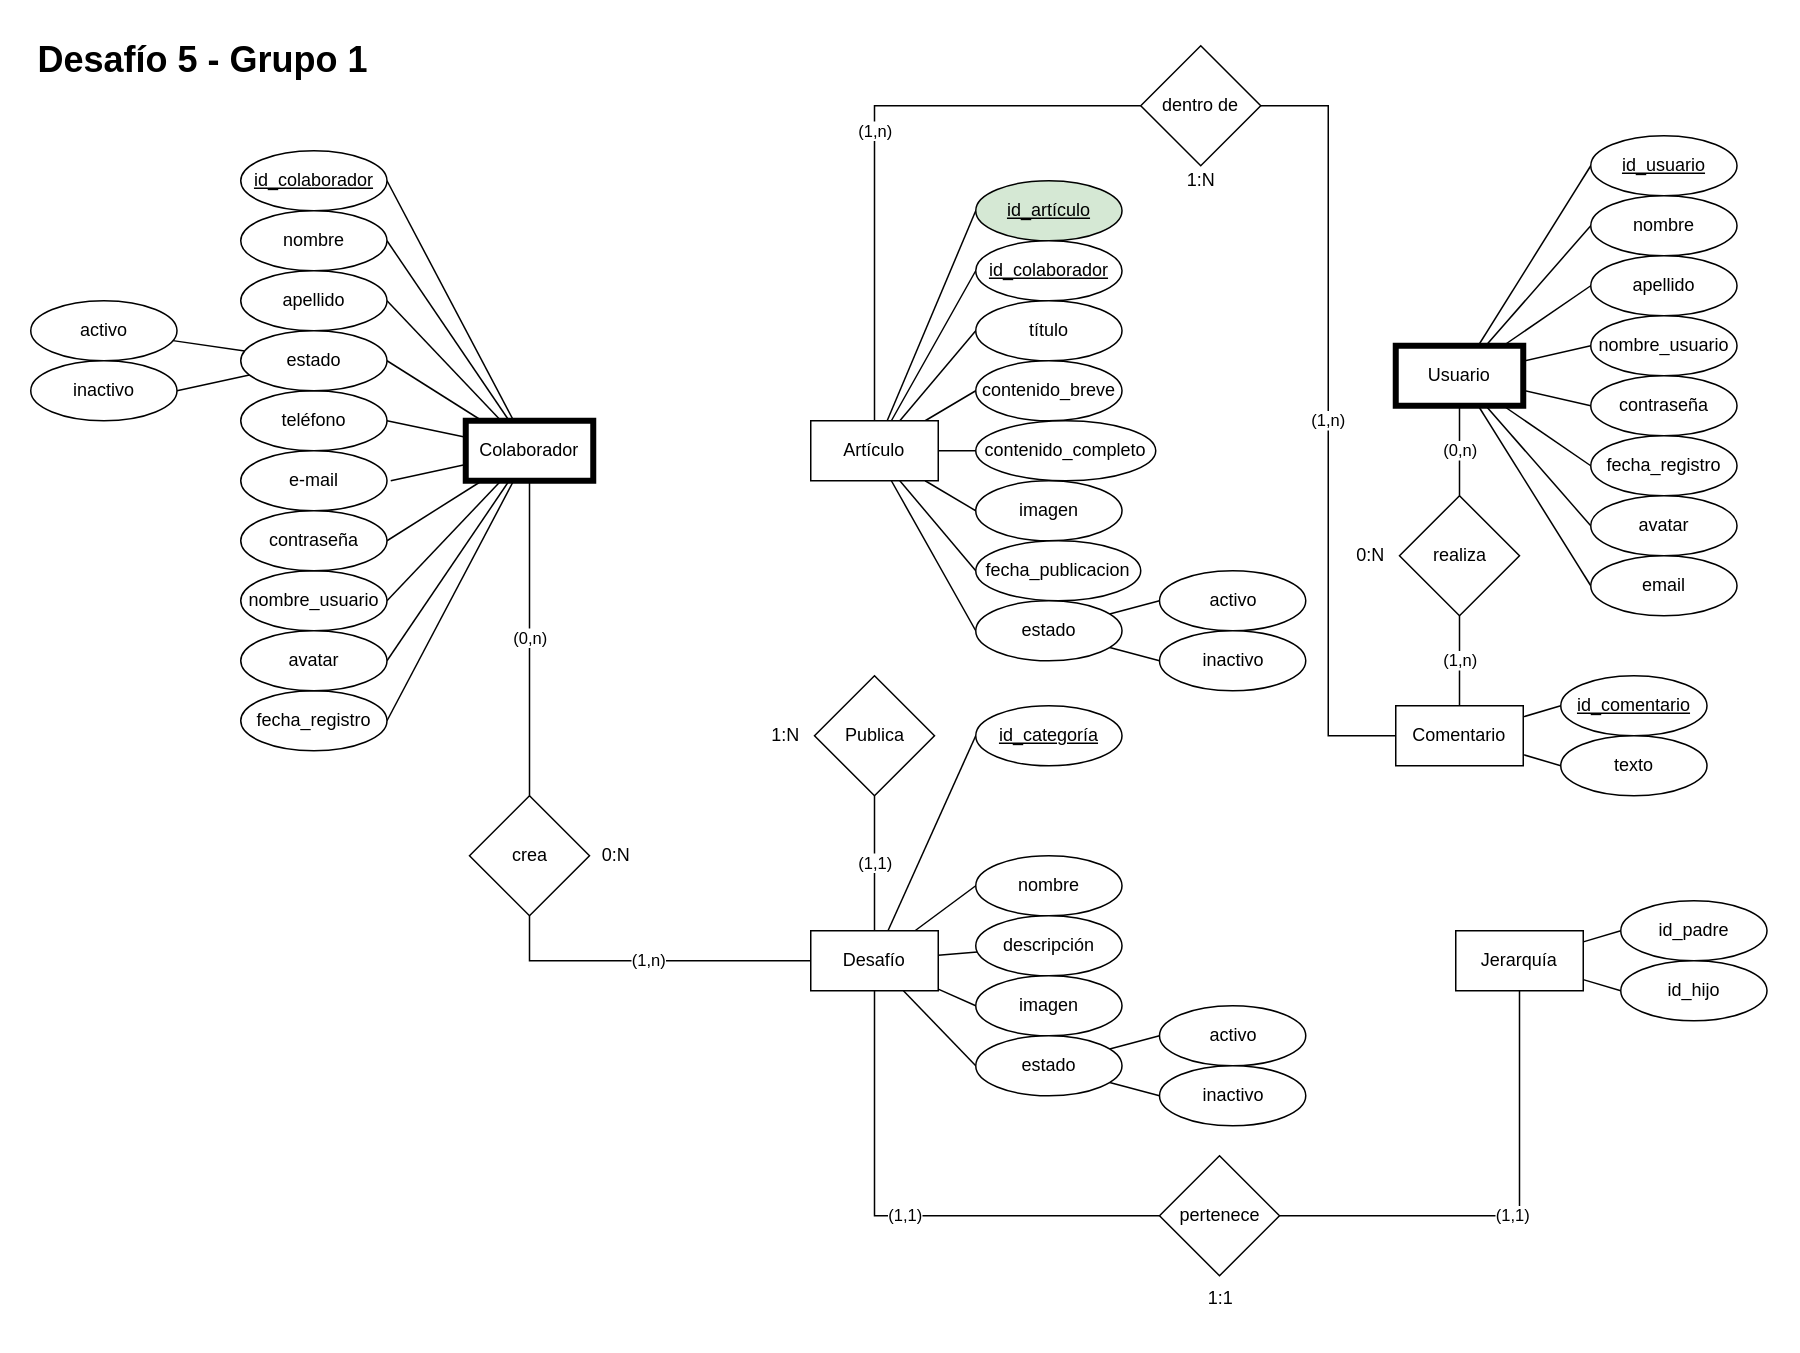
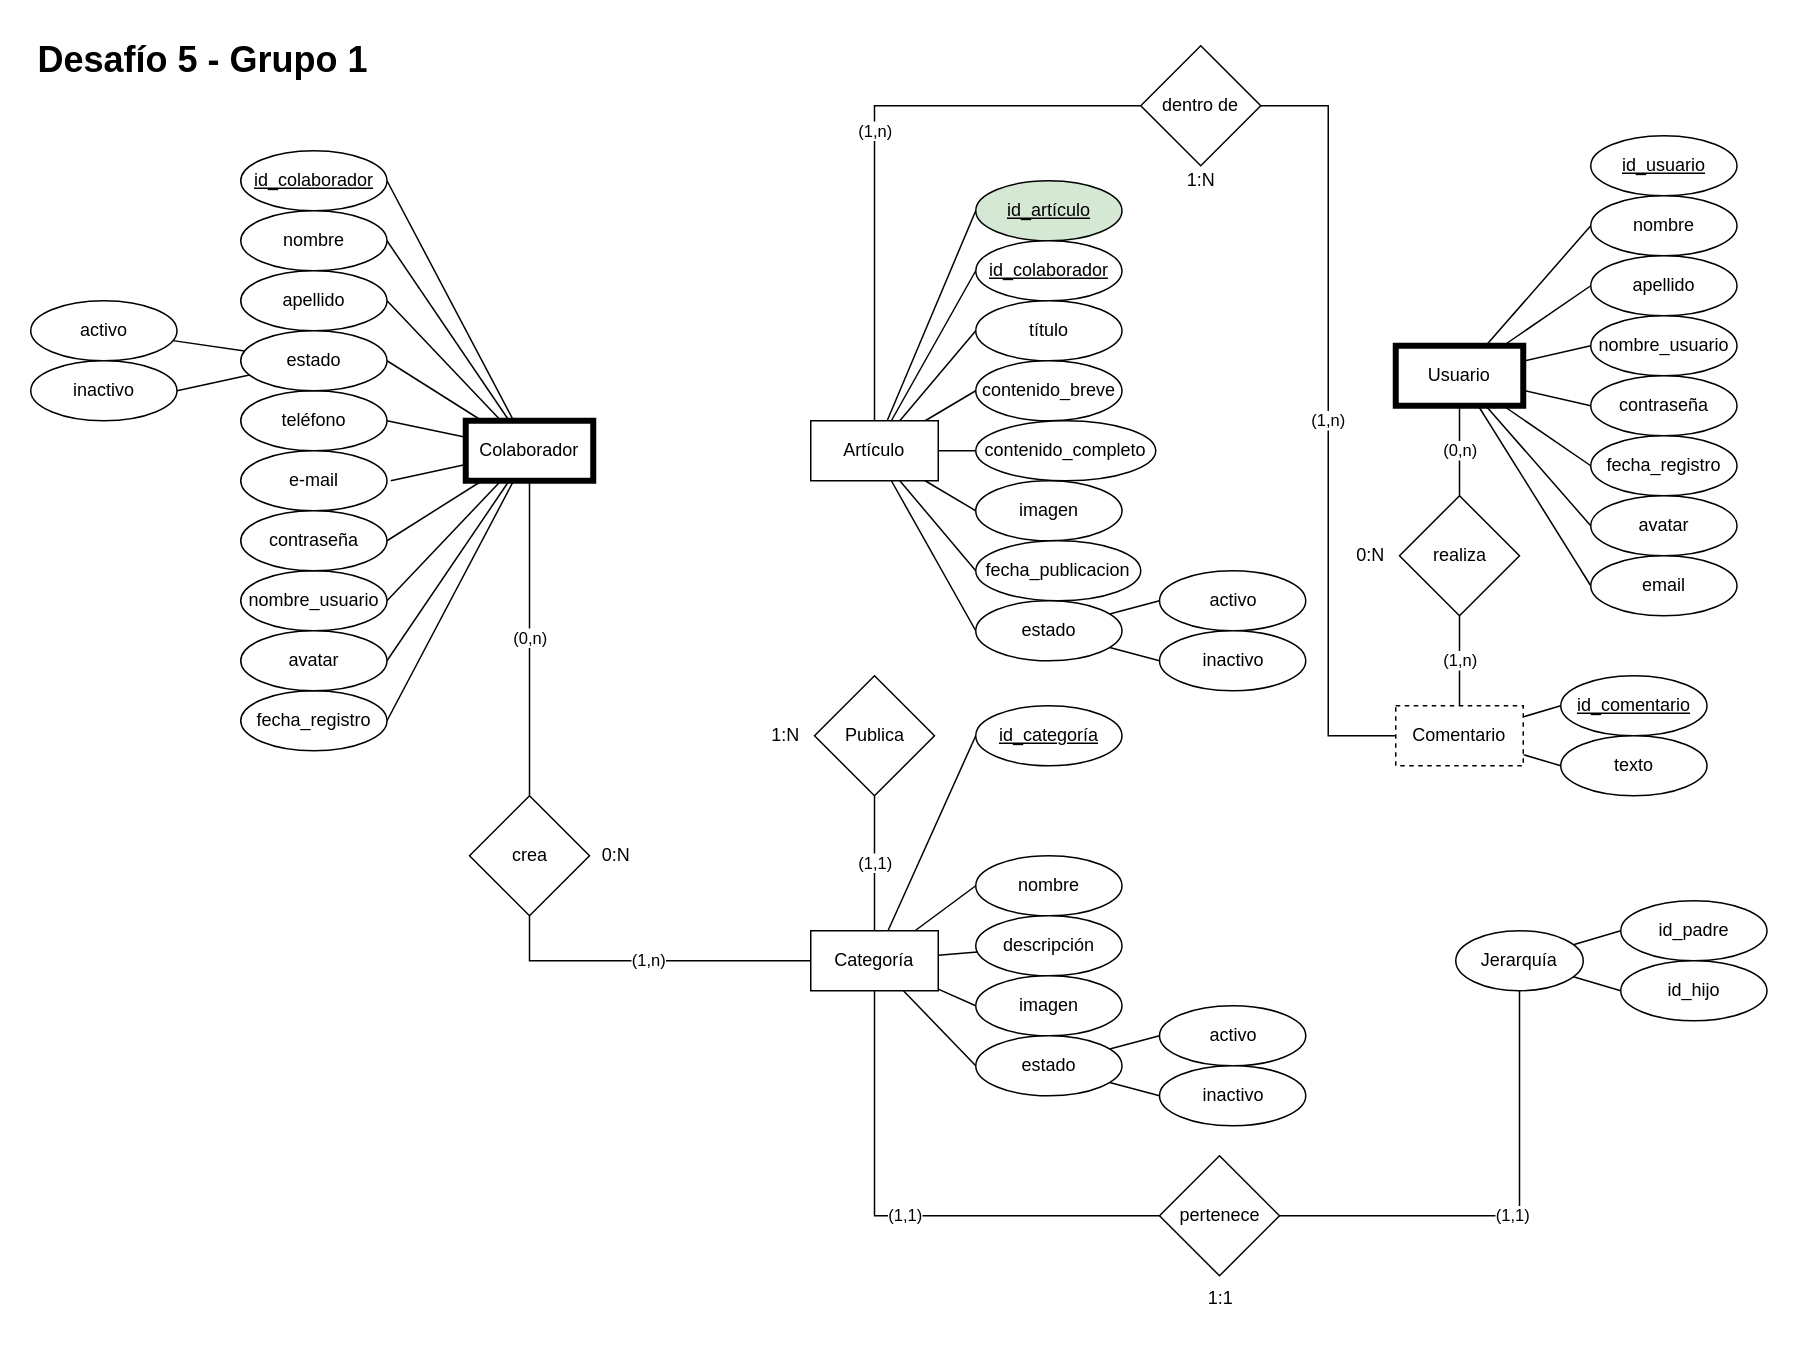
(1535, 255) -> none
(1460, 736) -> (1460, 736)
(875, 961) -> (875, 961)
(1520, 961) -> (1520, 961)
